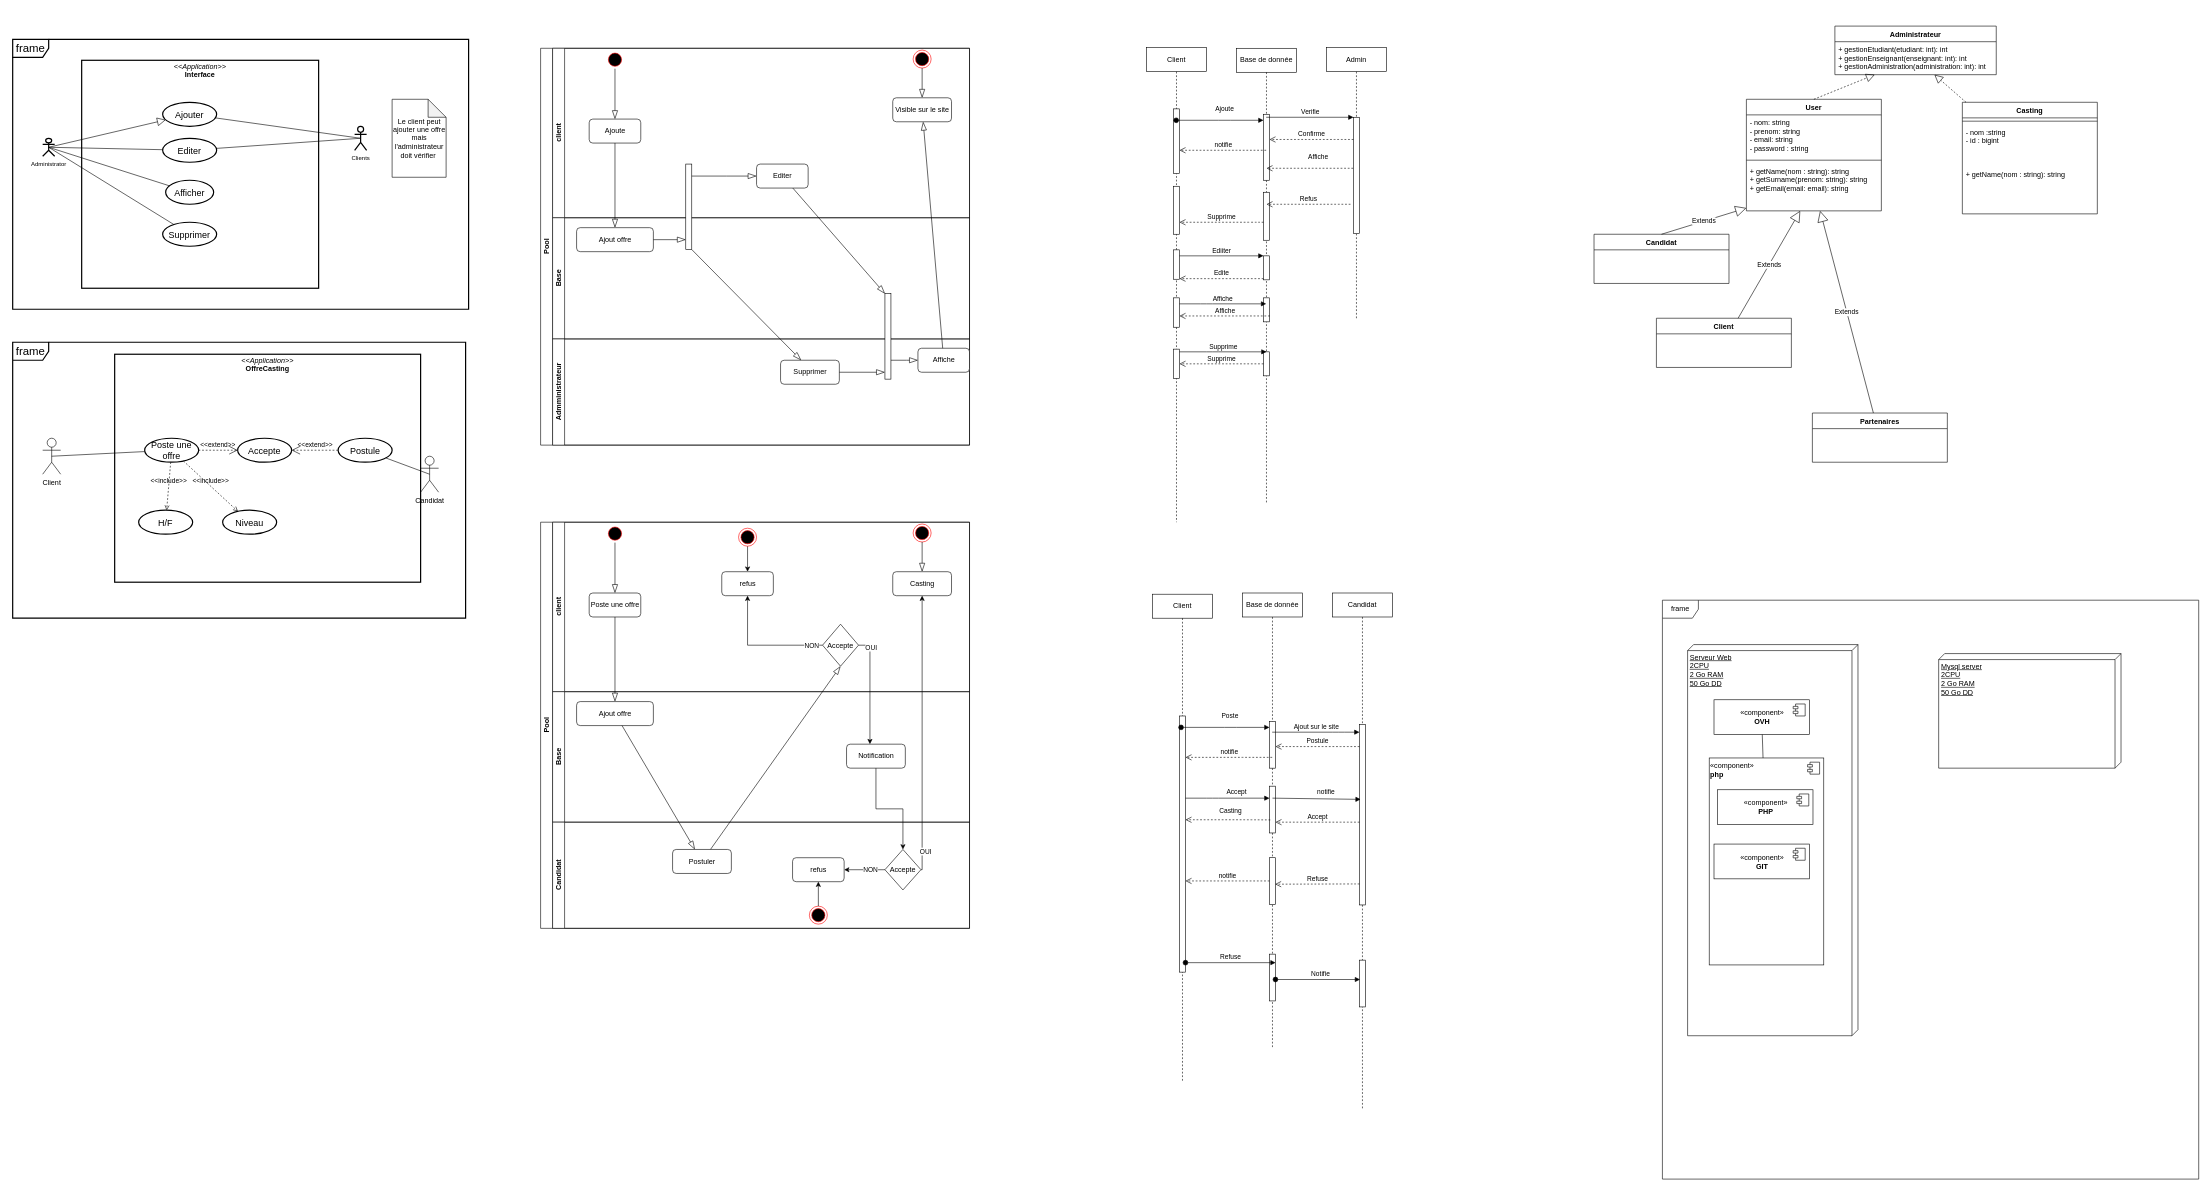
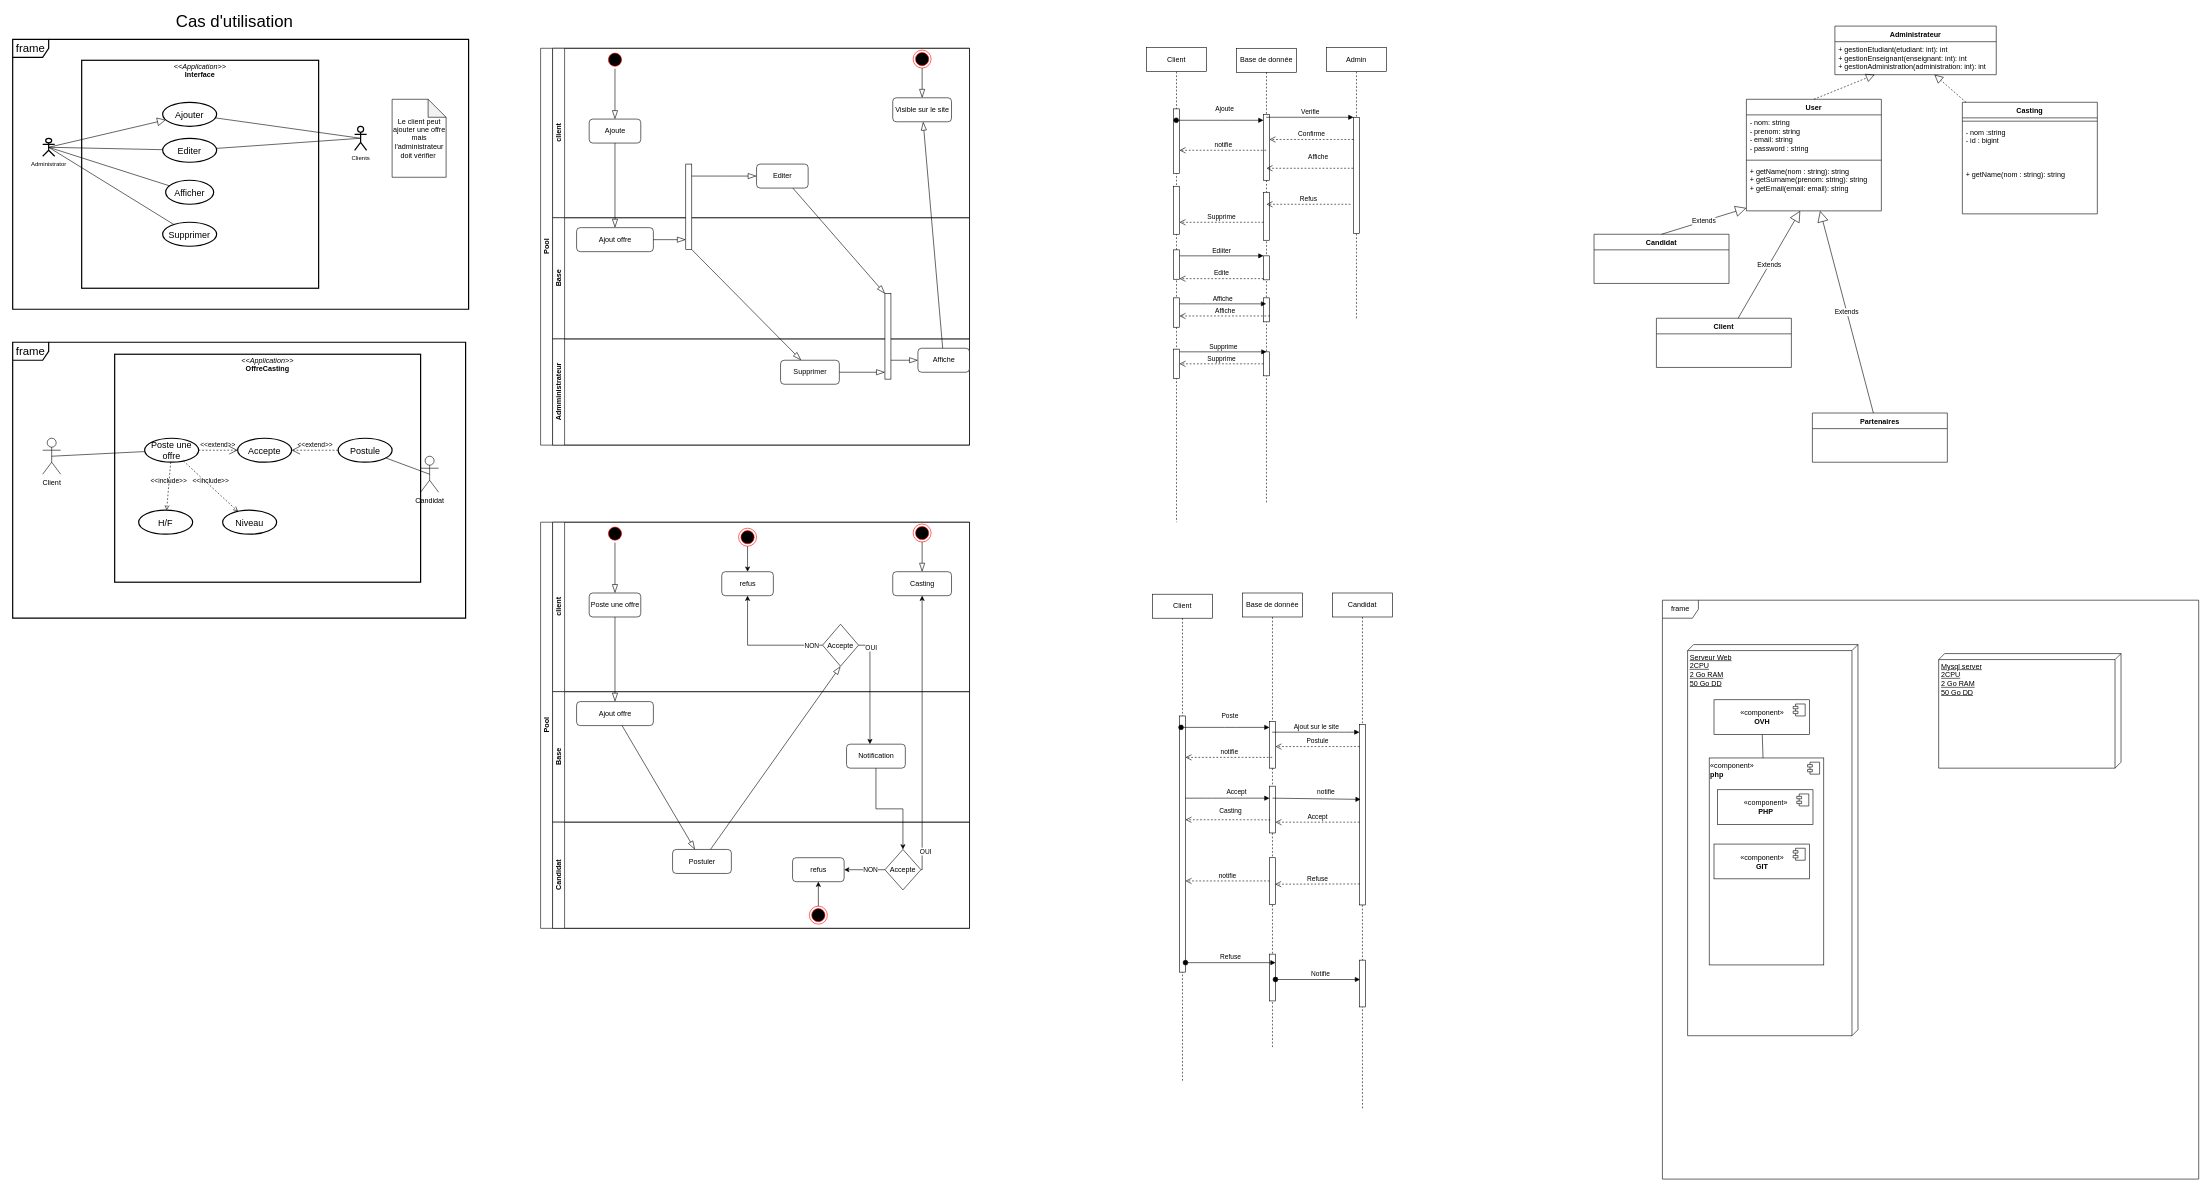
none -> (234, 21)
